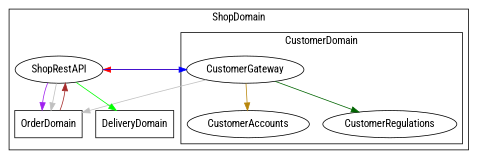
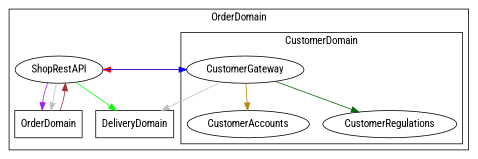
(239, 18) -> (239, 18)
(148, 95) -> (195, 95)
